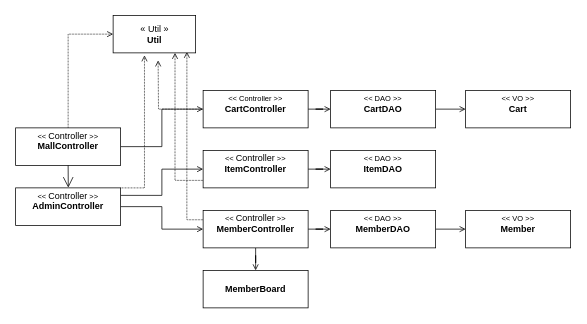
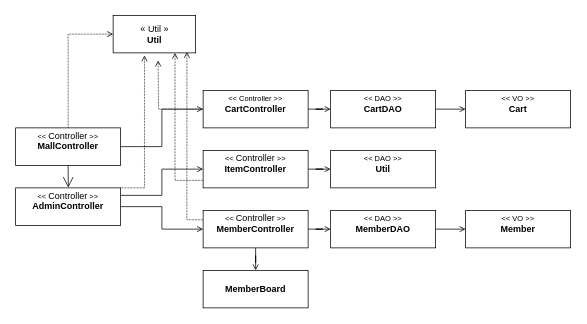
(352, 161) -> (352, 161)
